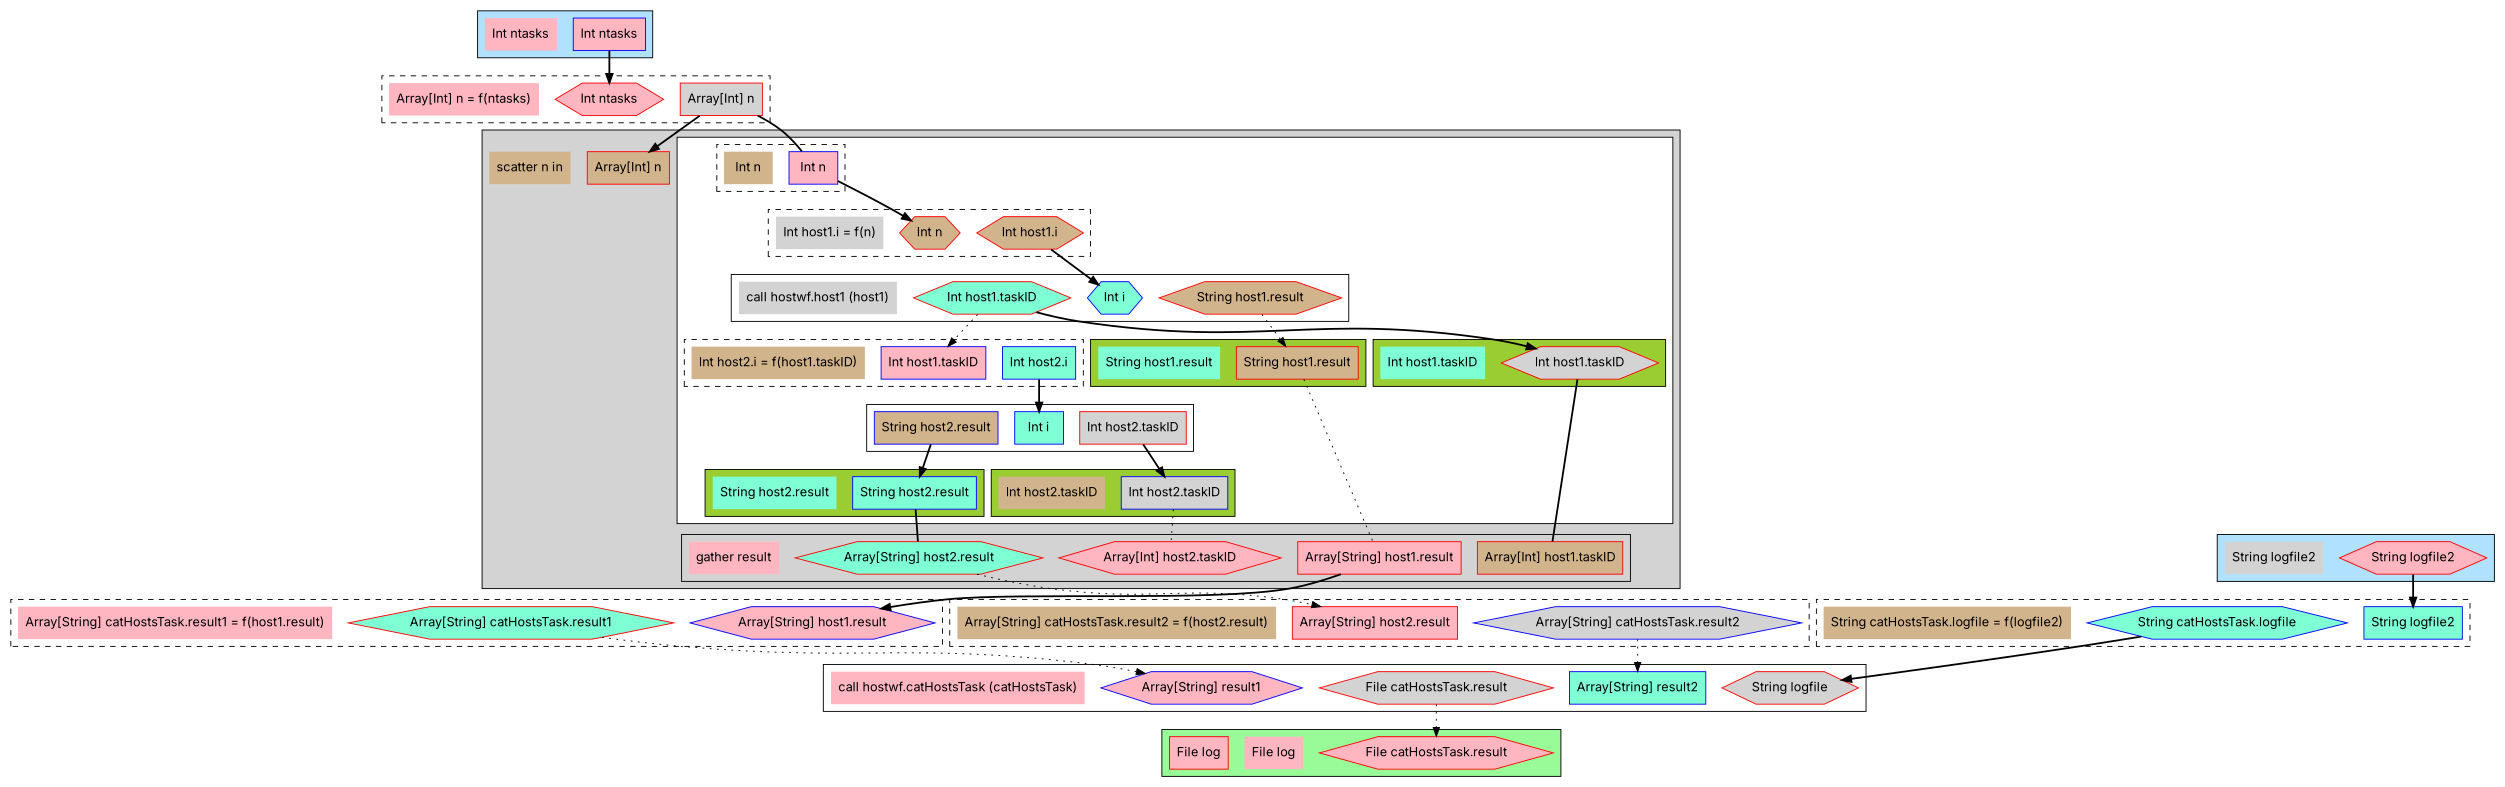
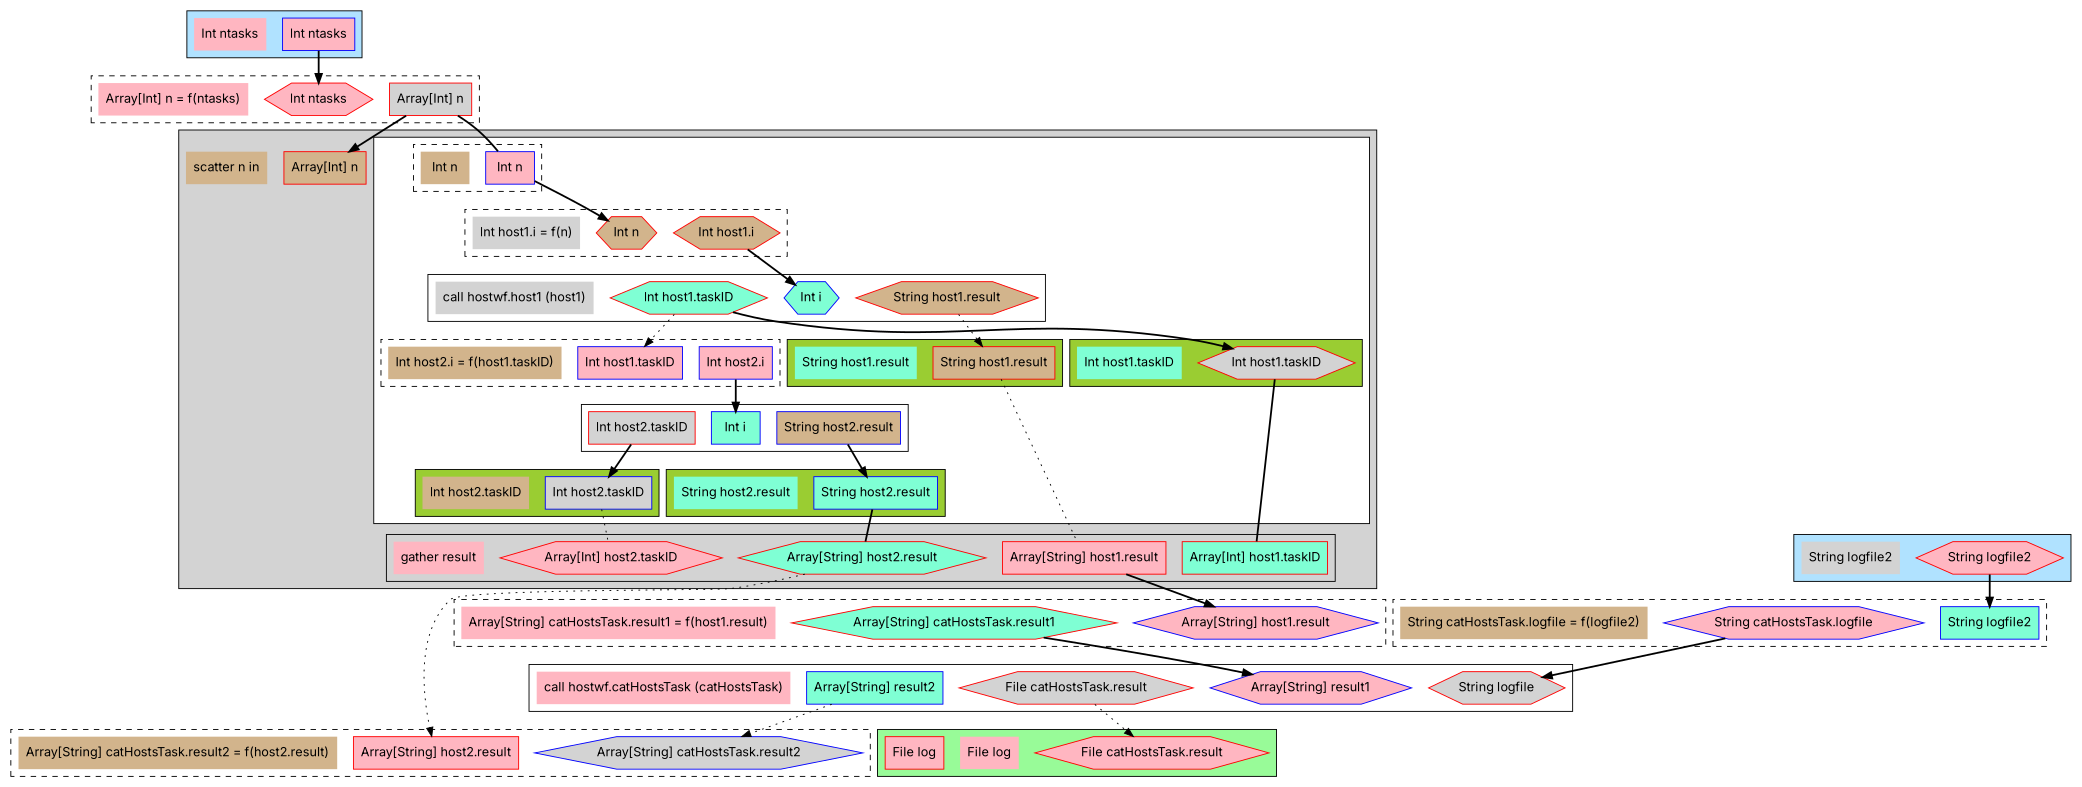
(1039, 363) -> (736, 363)
(1550, 558) -> (1255, 558)
(2217, 623) -> (1794, 623)
(1638, 652) -> (791, 719)
(869, 653) -> (1144, 654)
